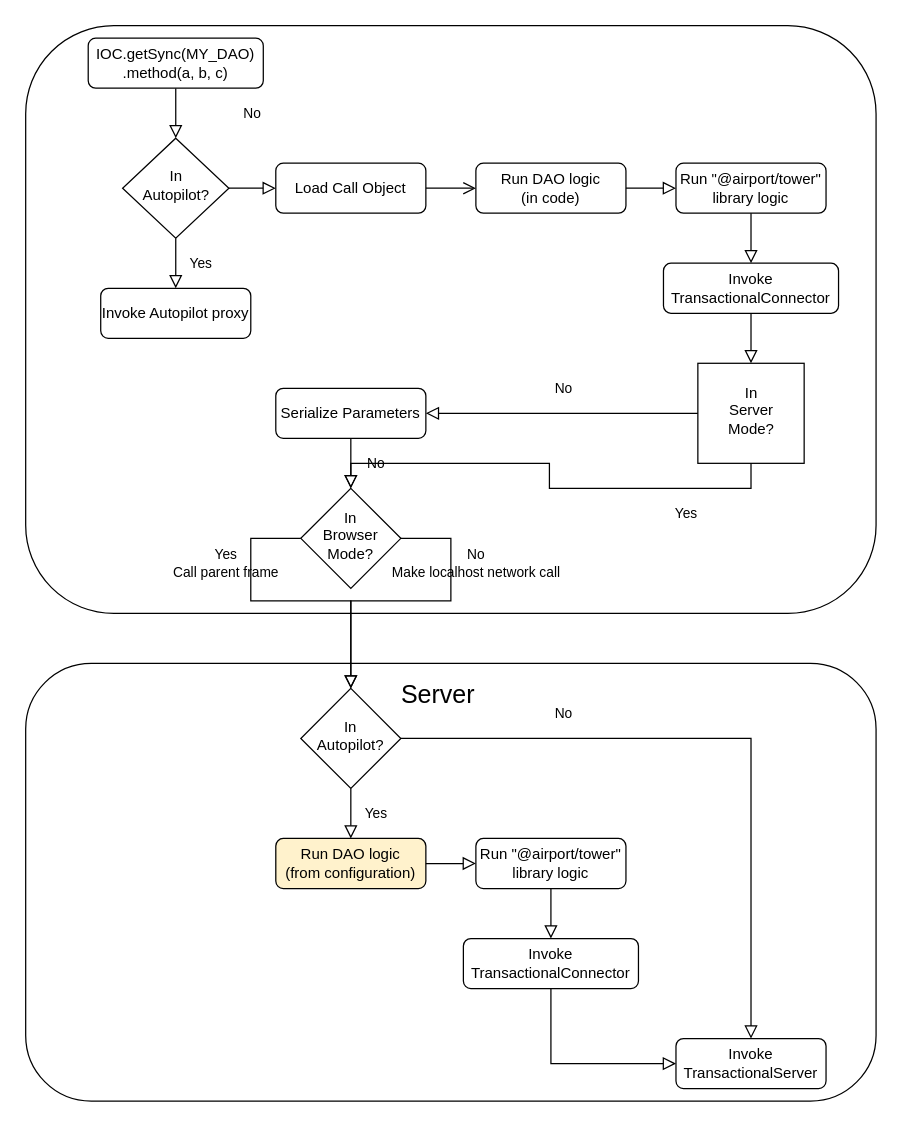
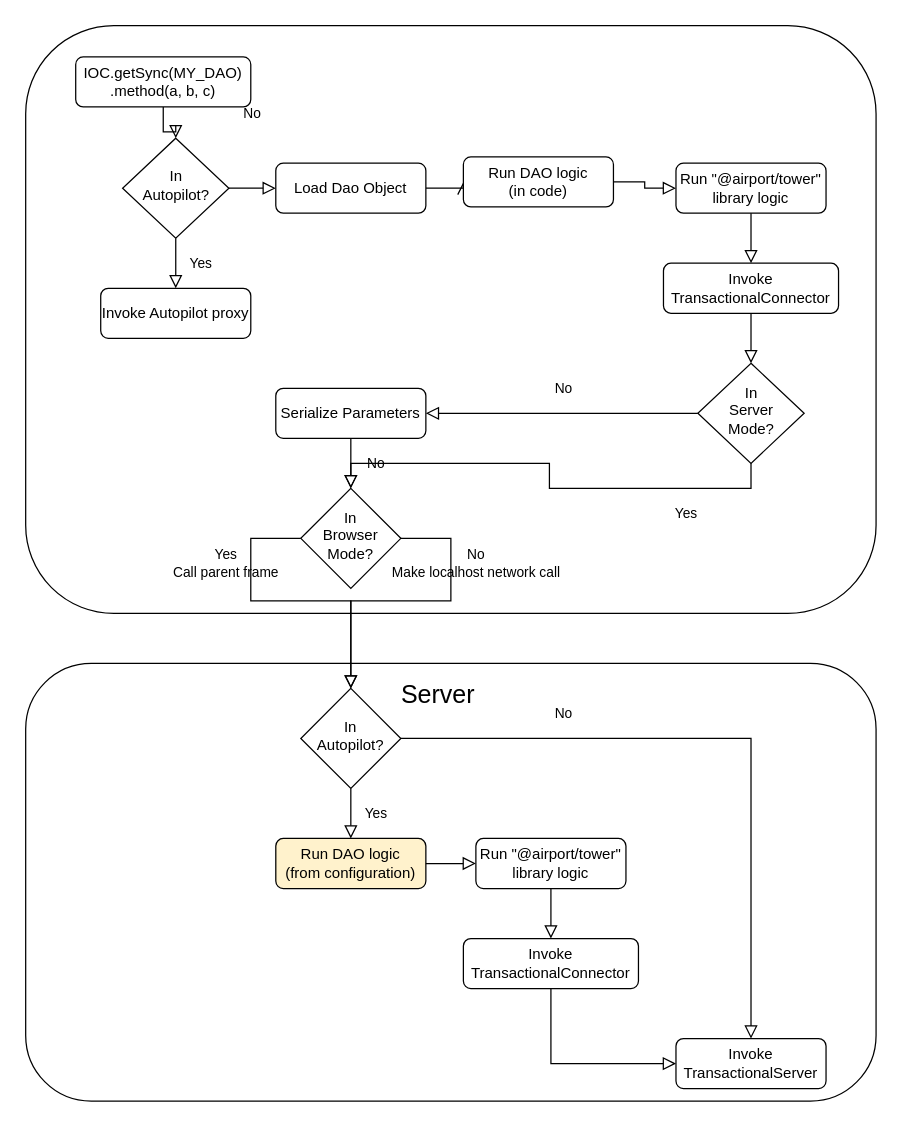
(176, 63) -> (163, 82)
(351, 188) -> (351, 188)
(551, 188) -> (538, 182)
(751, 413) -> (751, 413)
